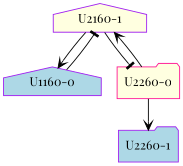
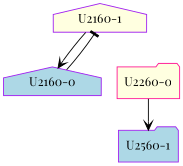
(116, 48) -> none
(131, 53) -> none
(52, 83) -> (52, 83)
(148, 146) -> (148, 146)
